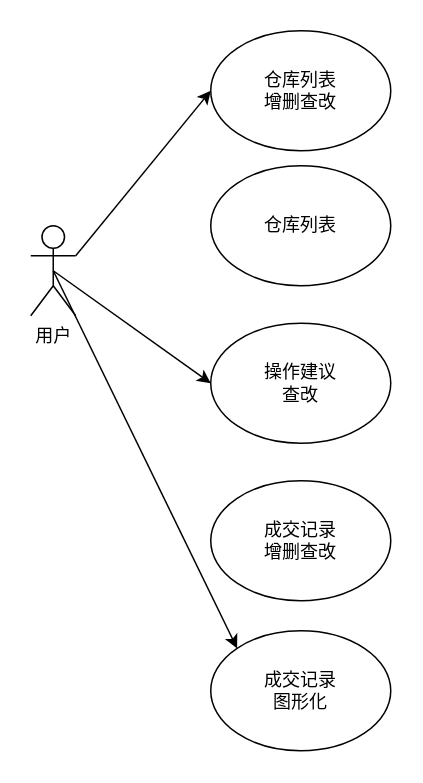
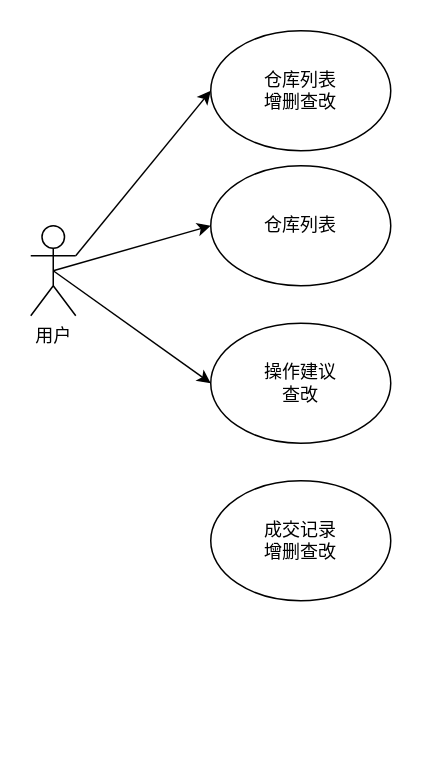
none -> (136, 247)
(154, 478) -> none
(301, 691) -> none
